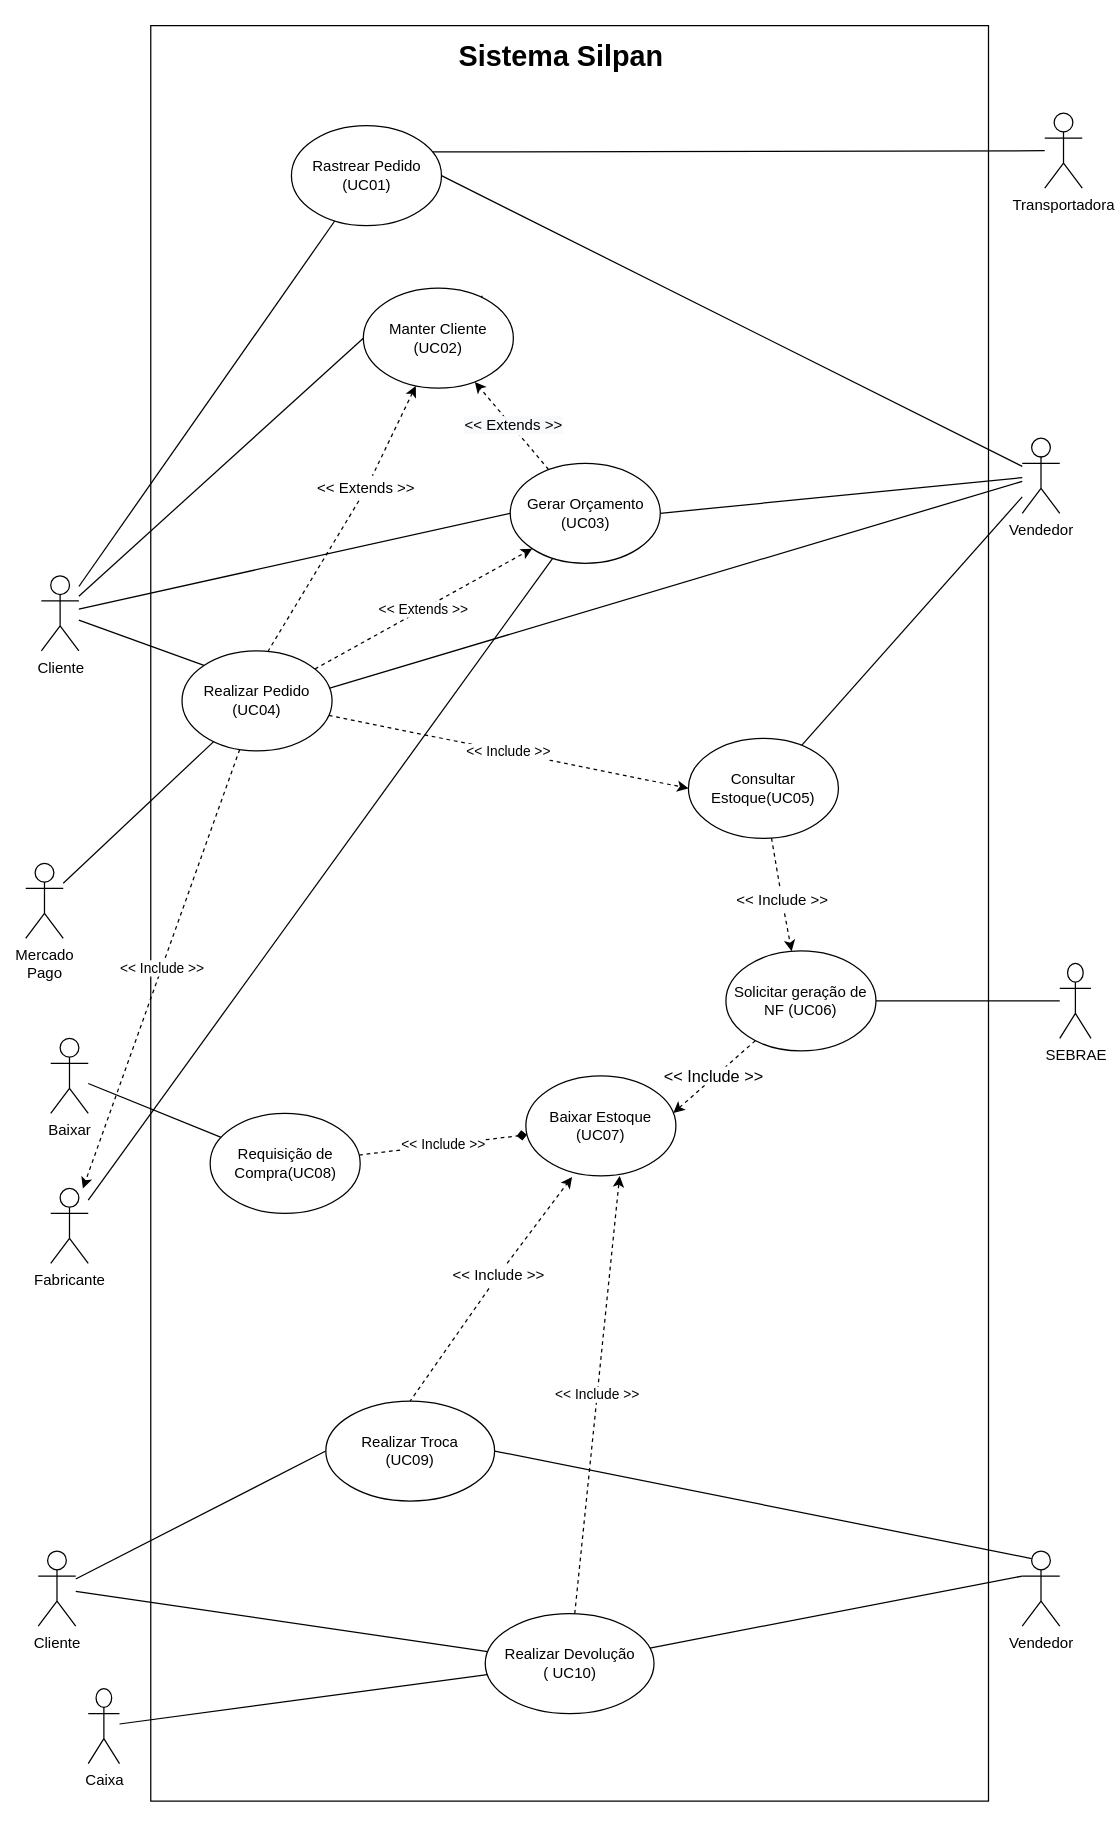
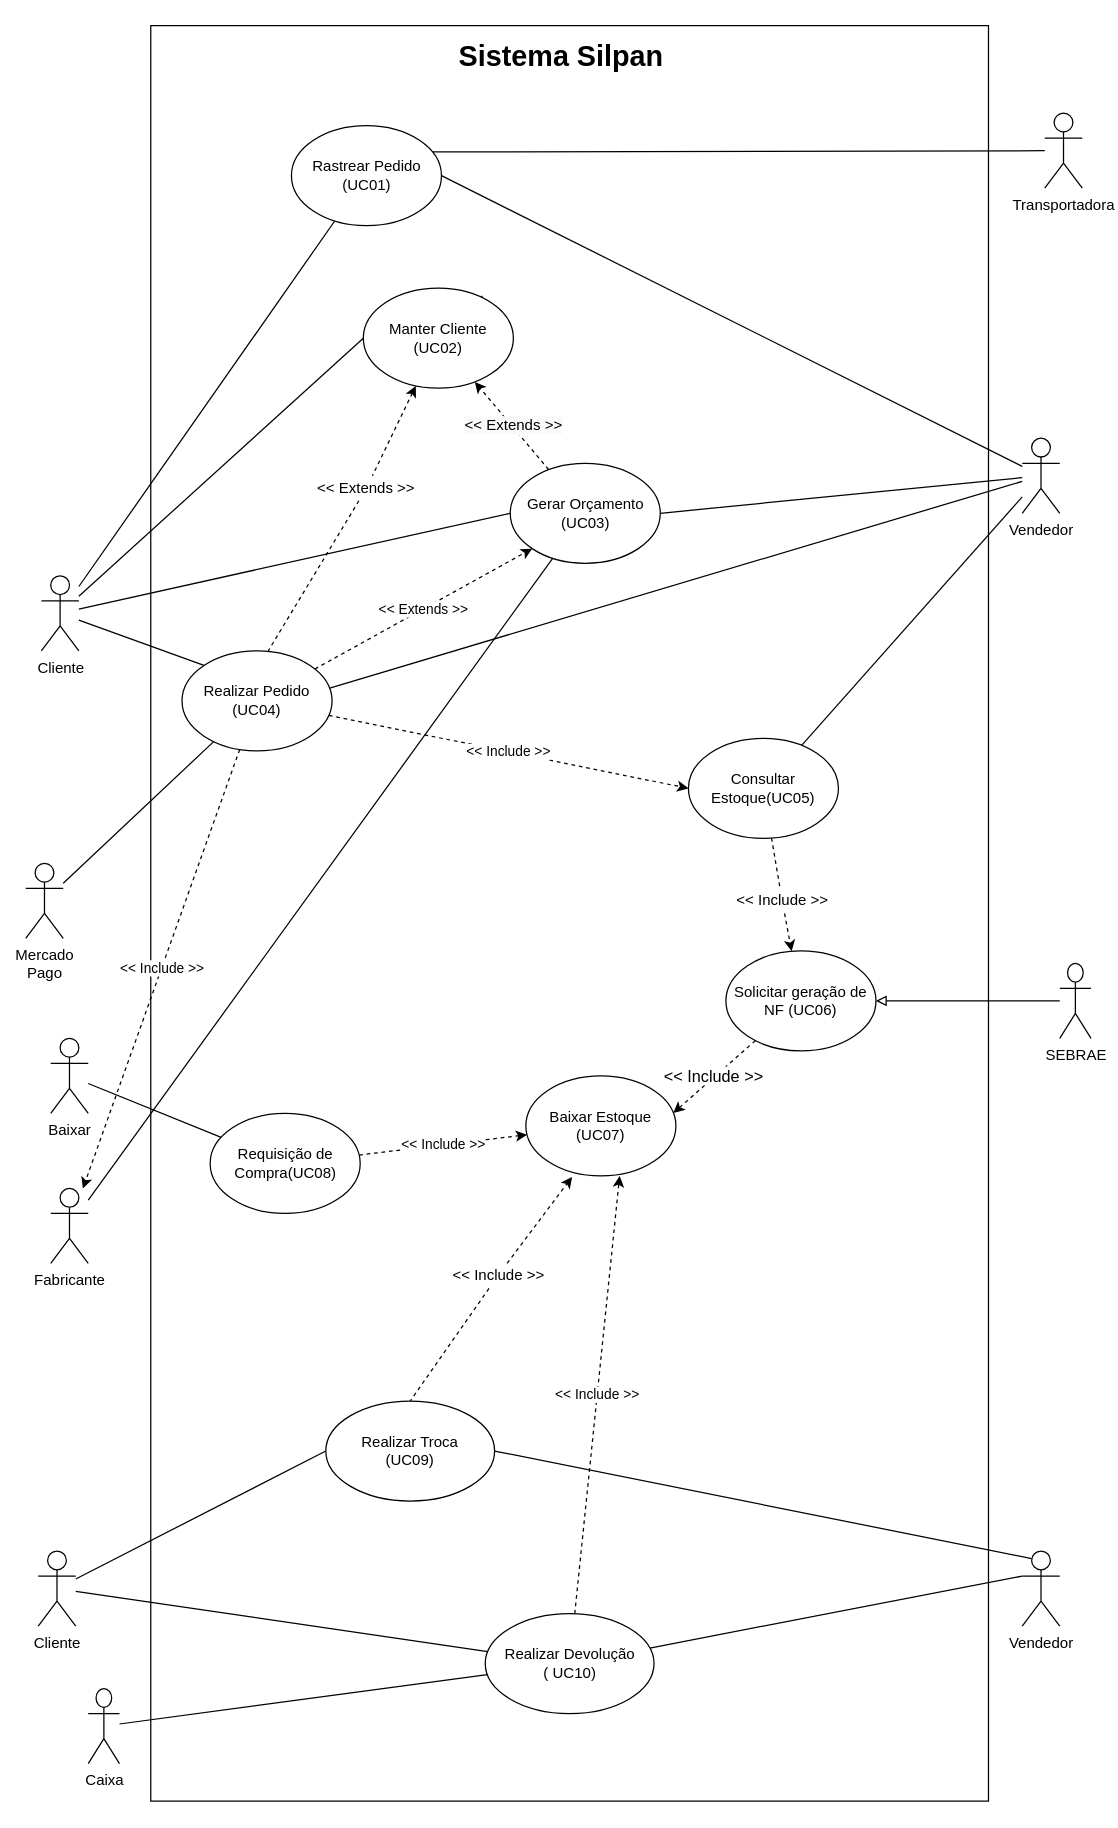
(883, 1001) -> (887, 1001)
(516, 1136) -> (517, 1136)
